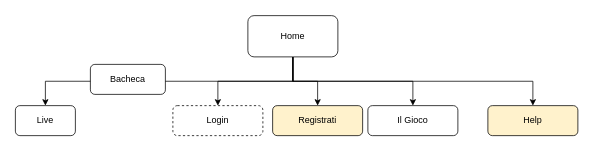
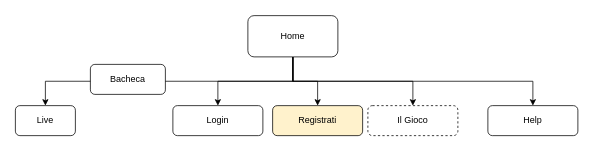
(218, 120) -> (218, 120)
(413, 120) -> (413, 120)
(533, 120) -> (533, 120)
